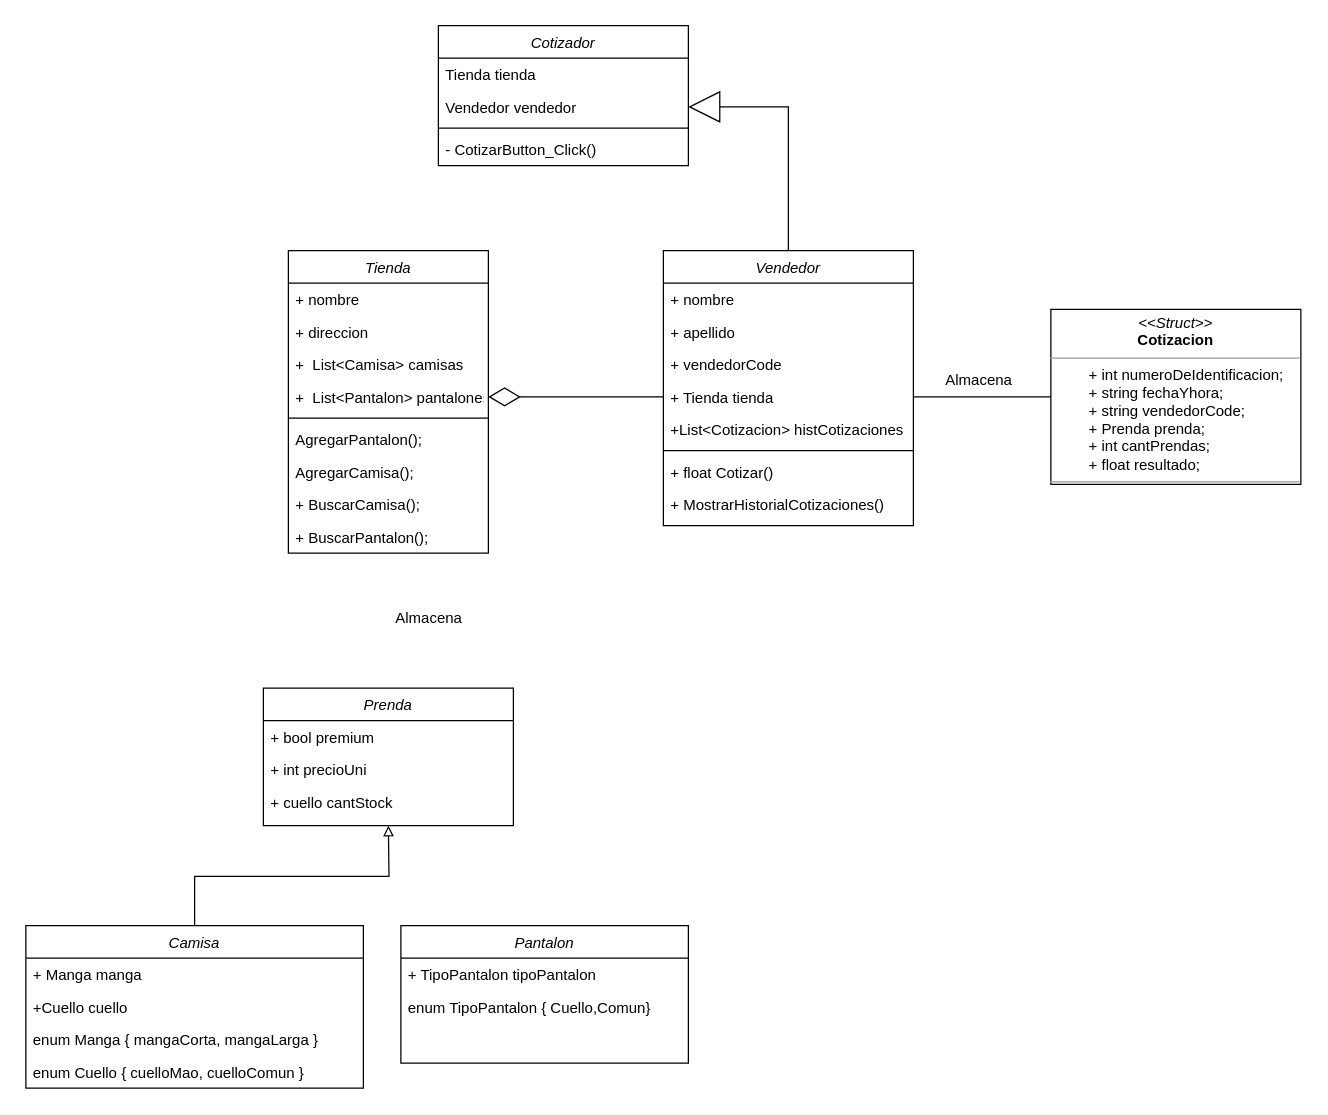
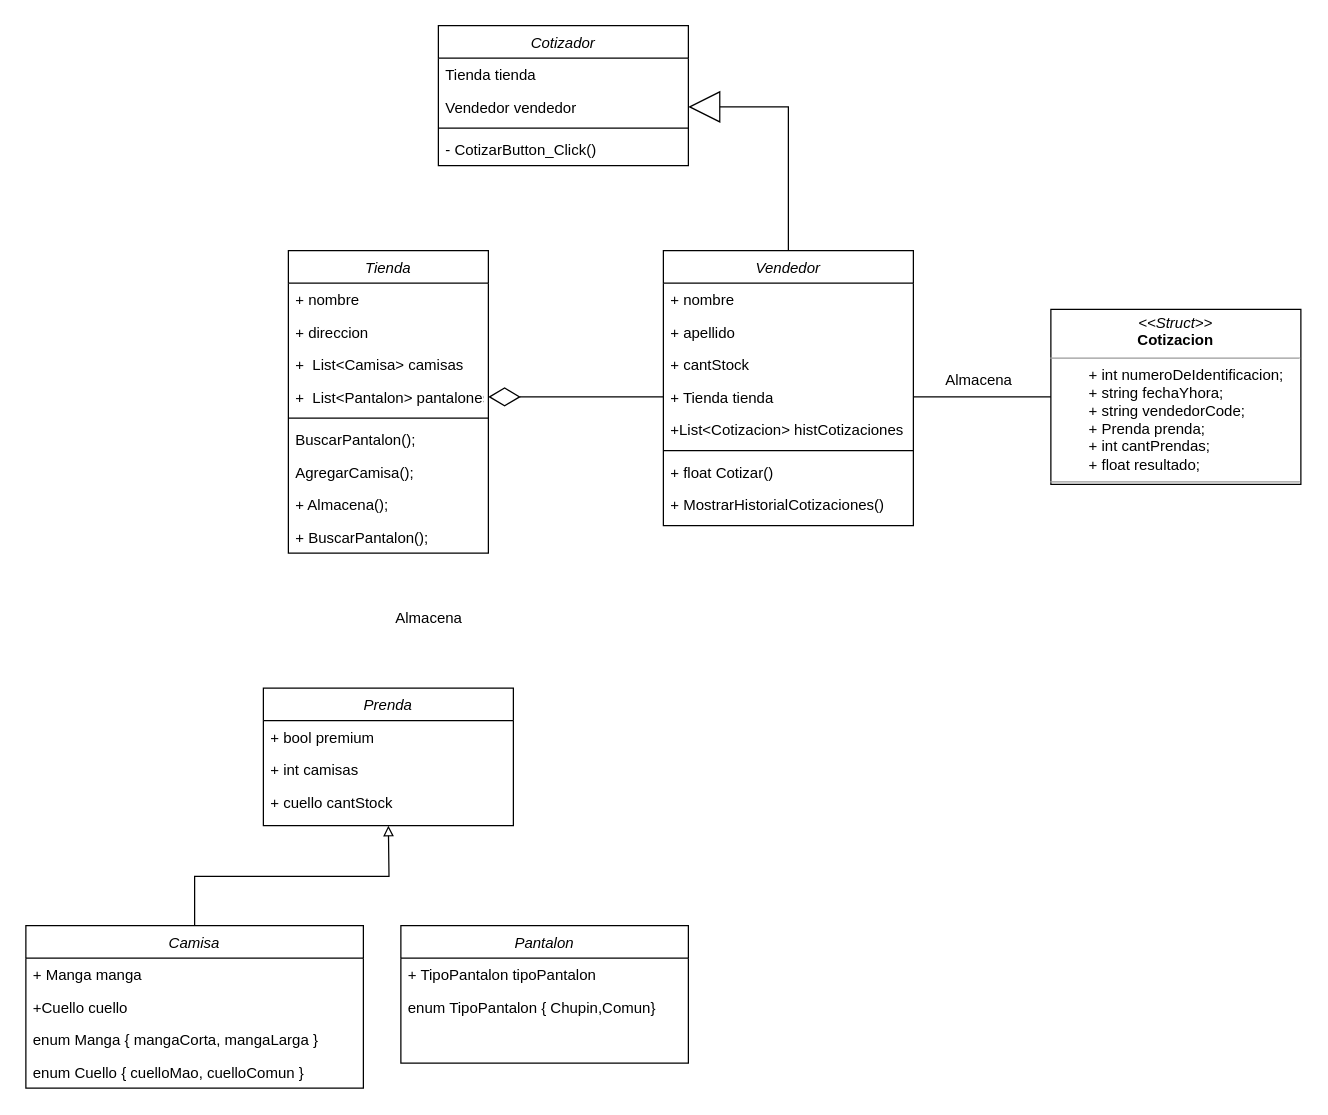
(729, 365) -> (716, 365)
(367, 440) -> (363, 440)
(361, 505) -> (344, 505)
(323, 770) -> (317, 770)
(531, 1008) -> (532, 1008)
